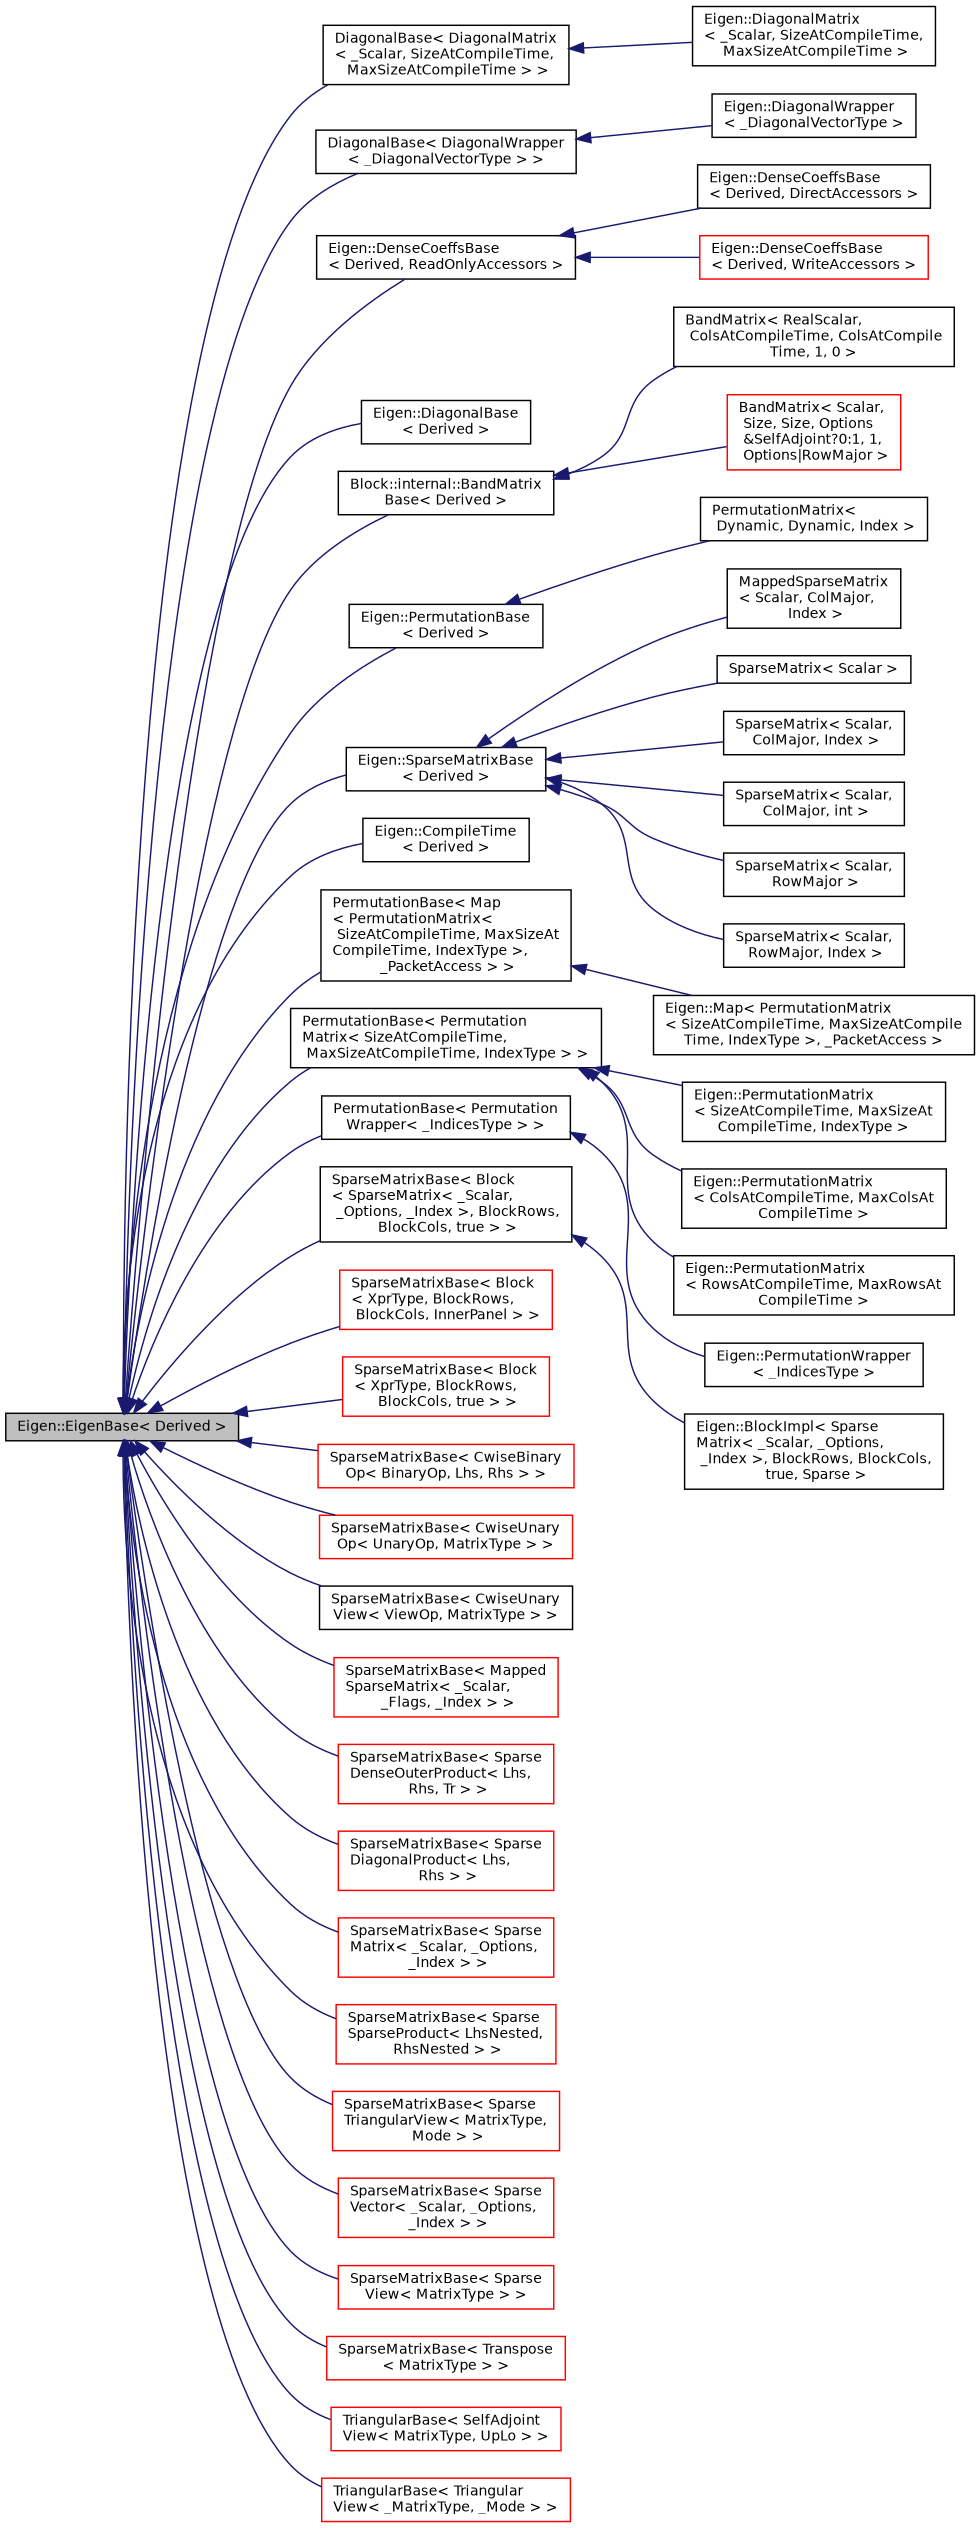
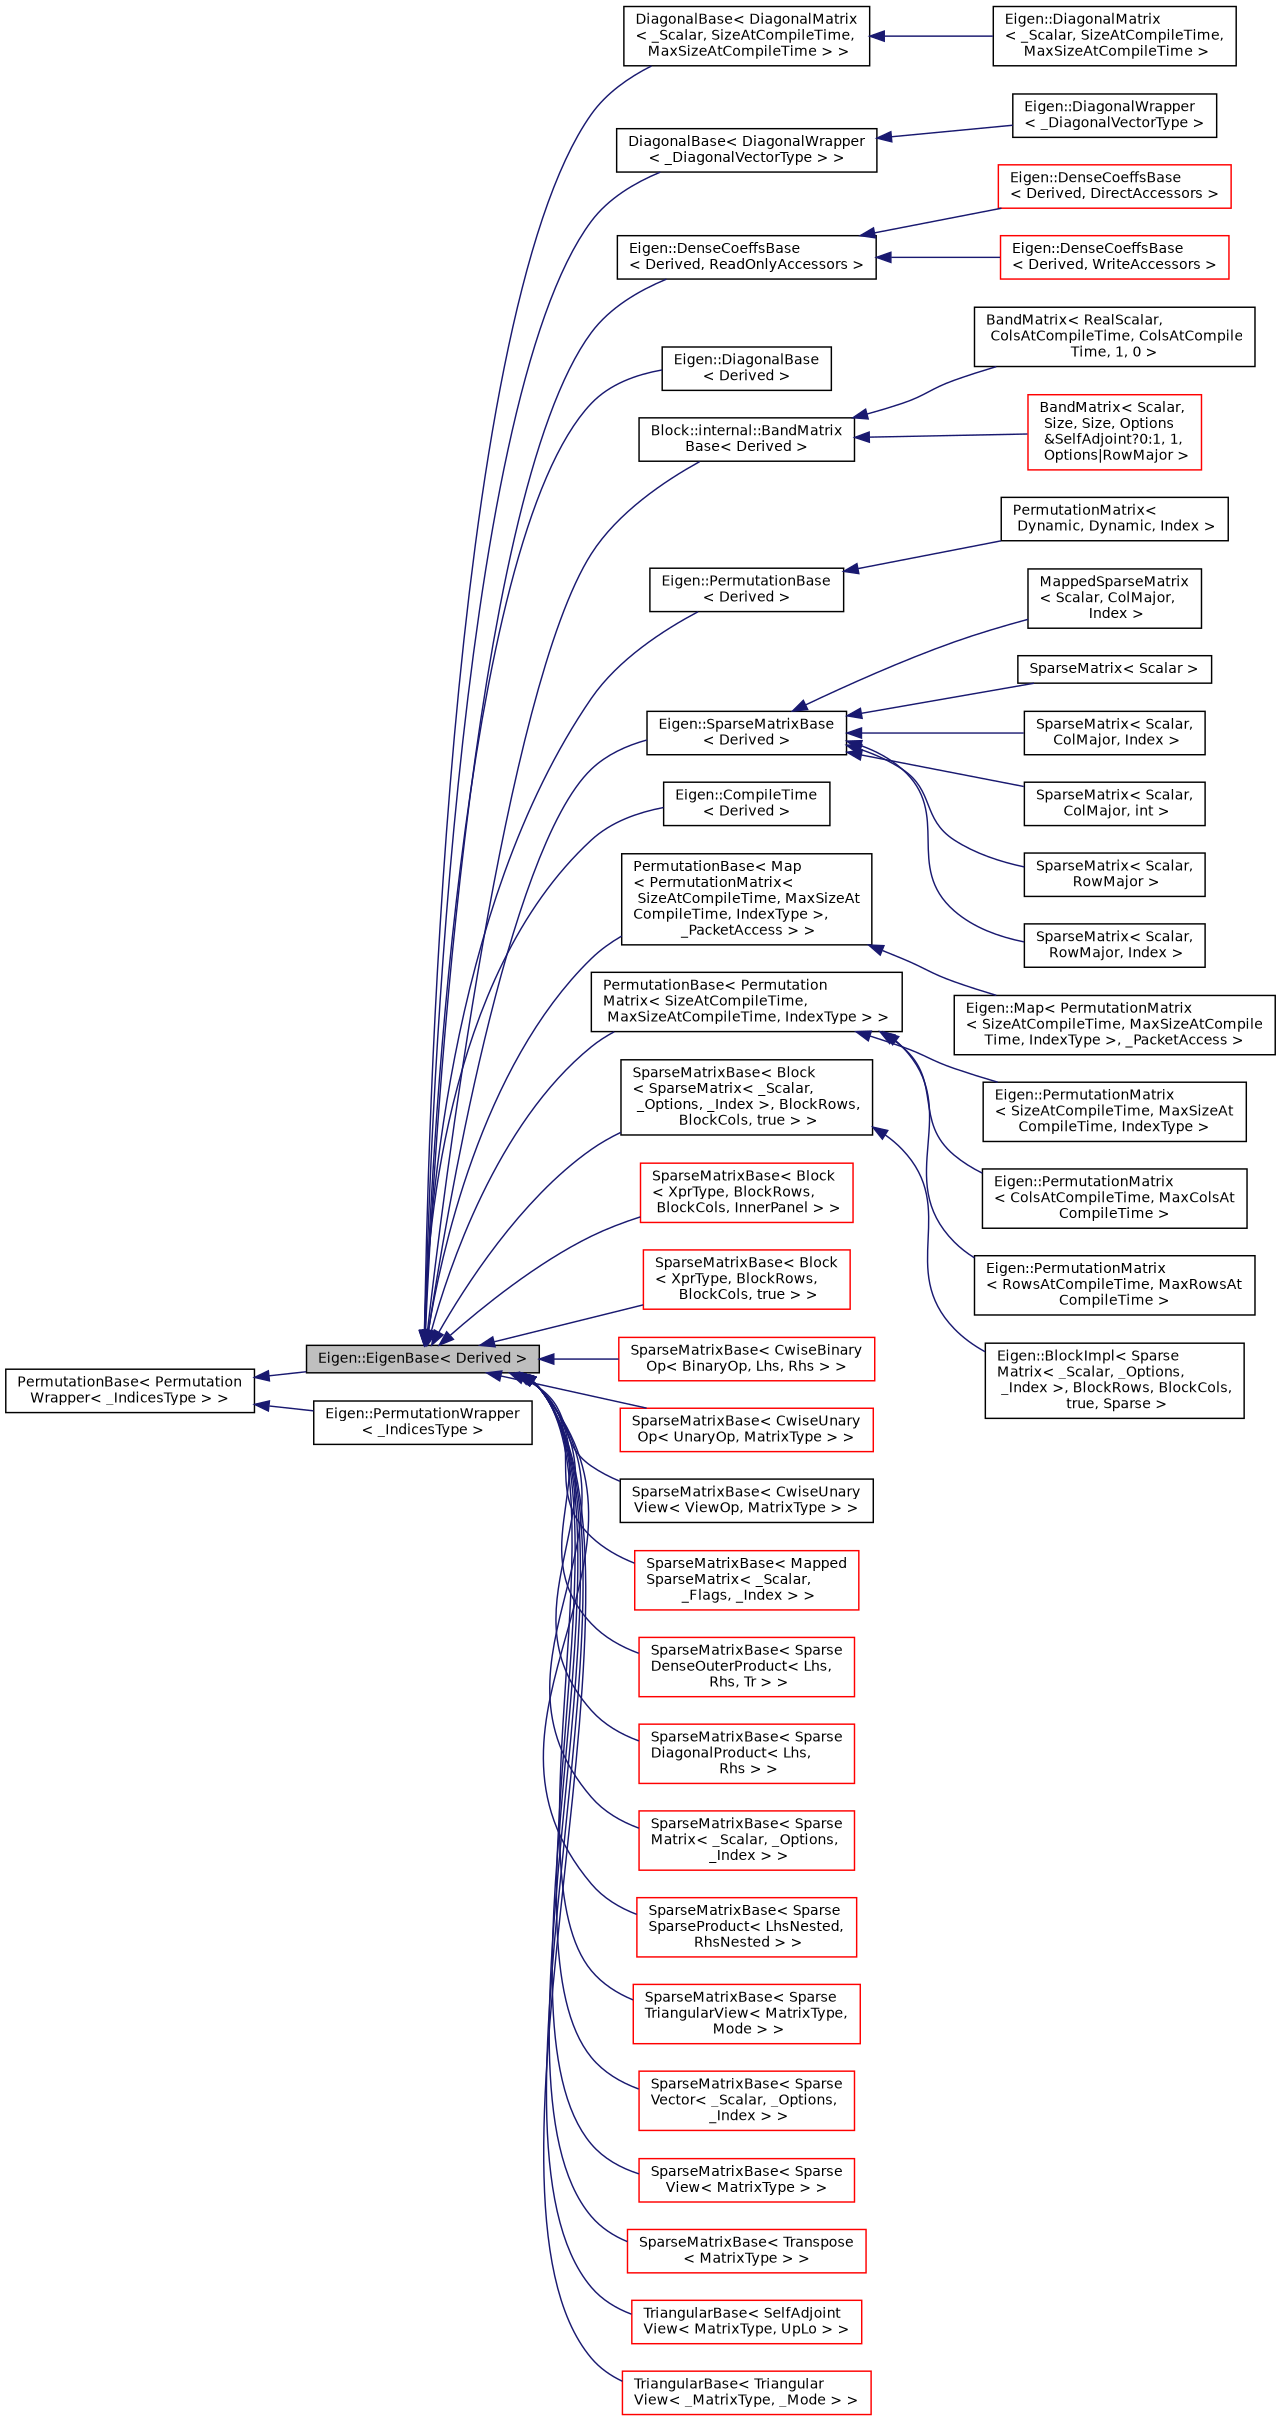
(814, 187) -> (1115, 187)
(203, 1249) -> (288, 1374)
